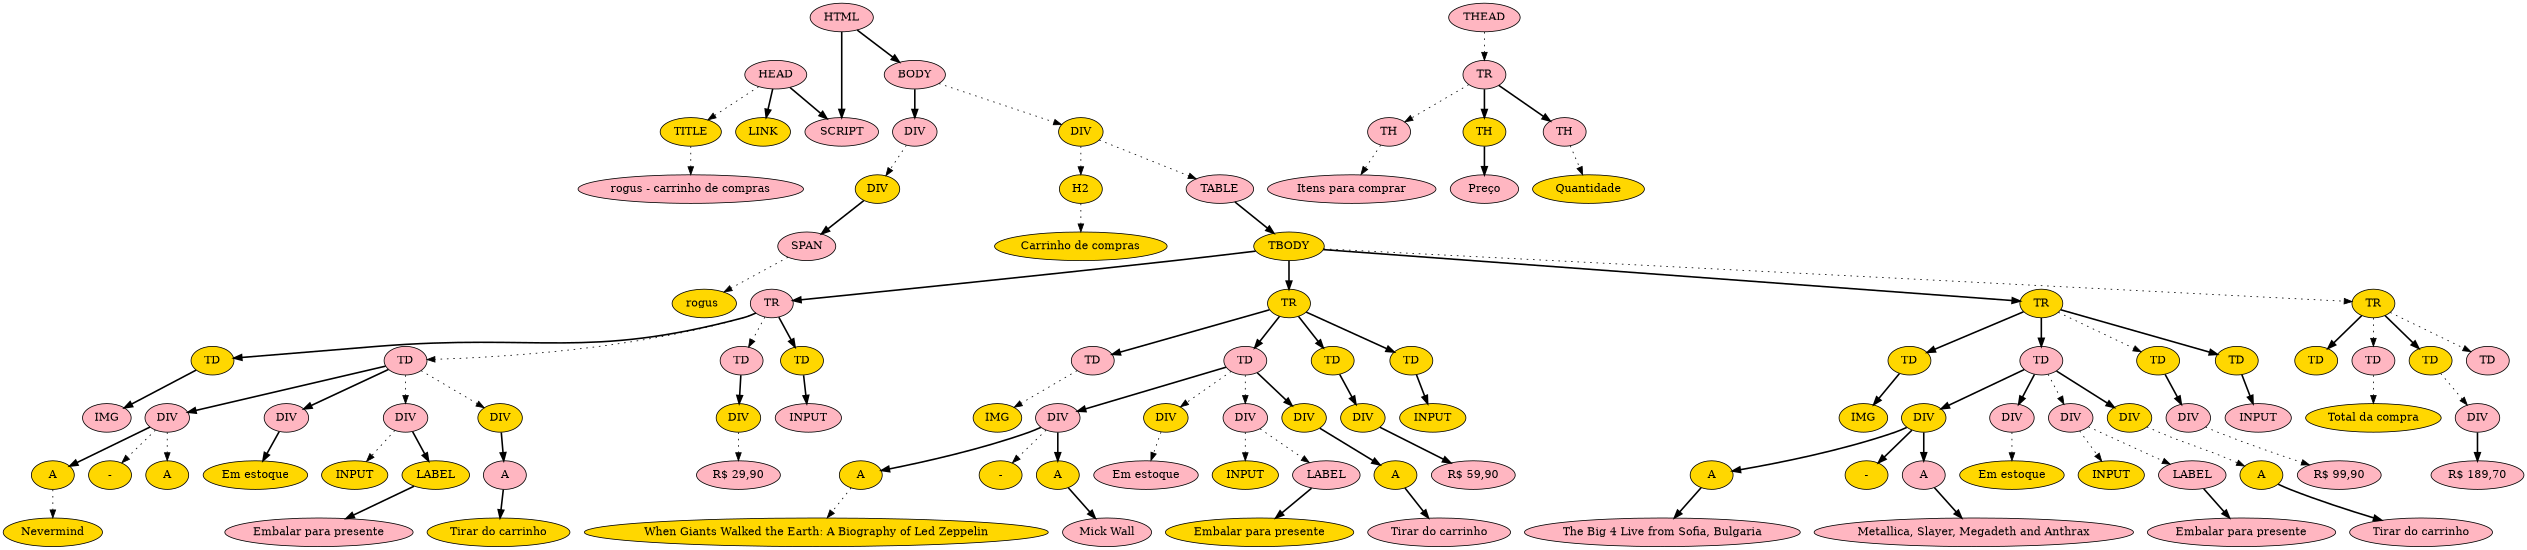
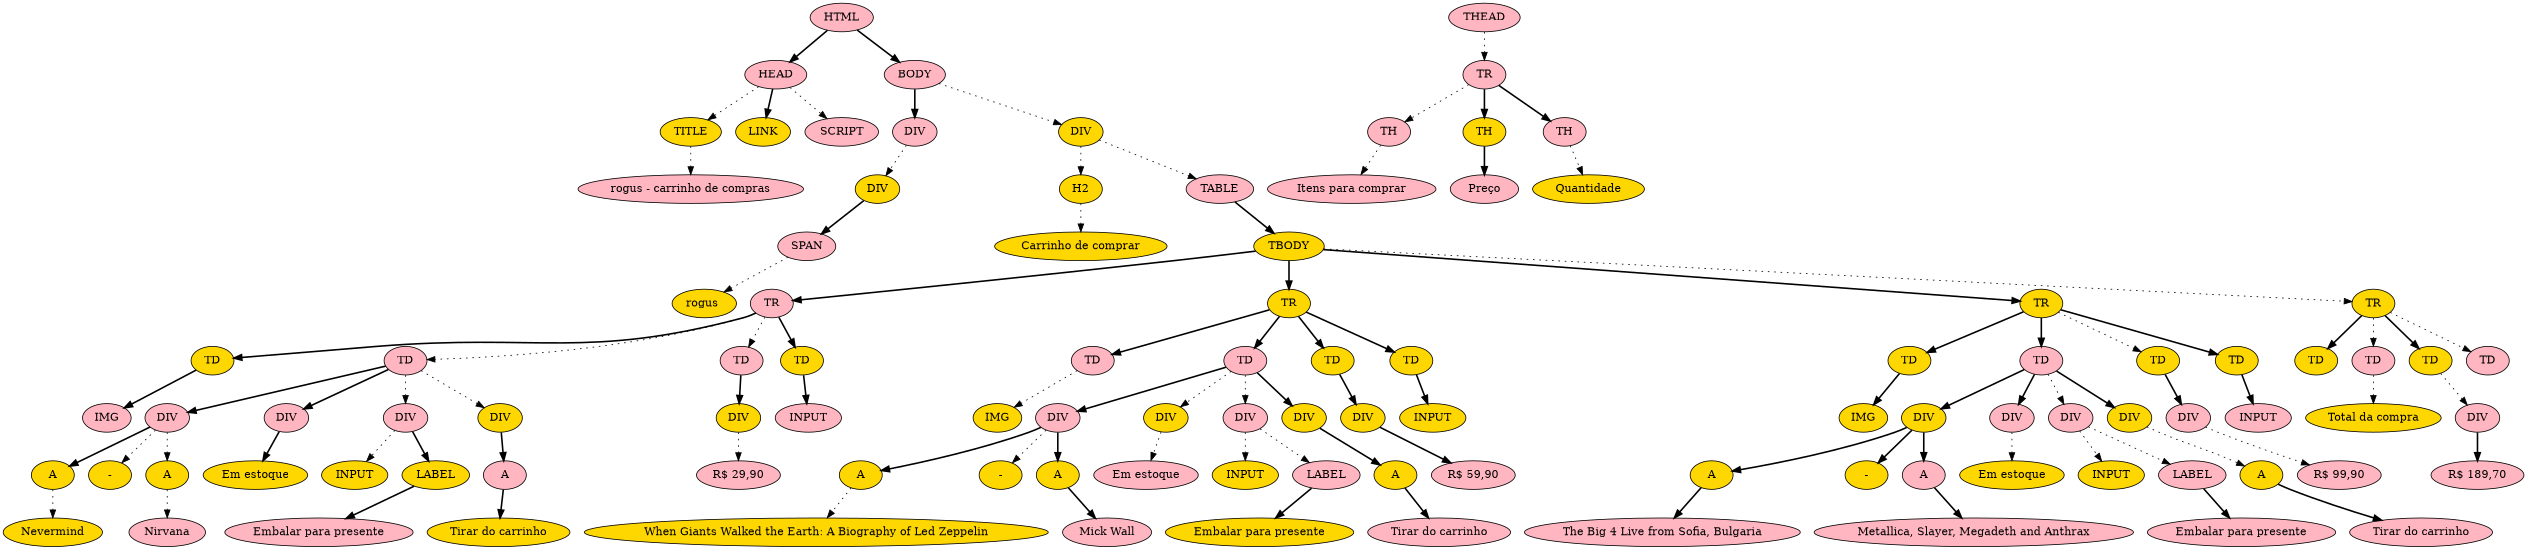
(842, 71) -> (812, 43)
(805, 100) -> (805, 100)
(1081, 246) -> (1081, 246)
none -> (167, 532)
